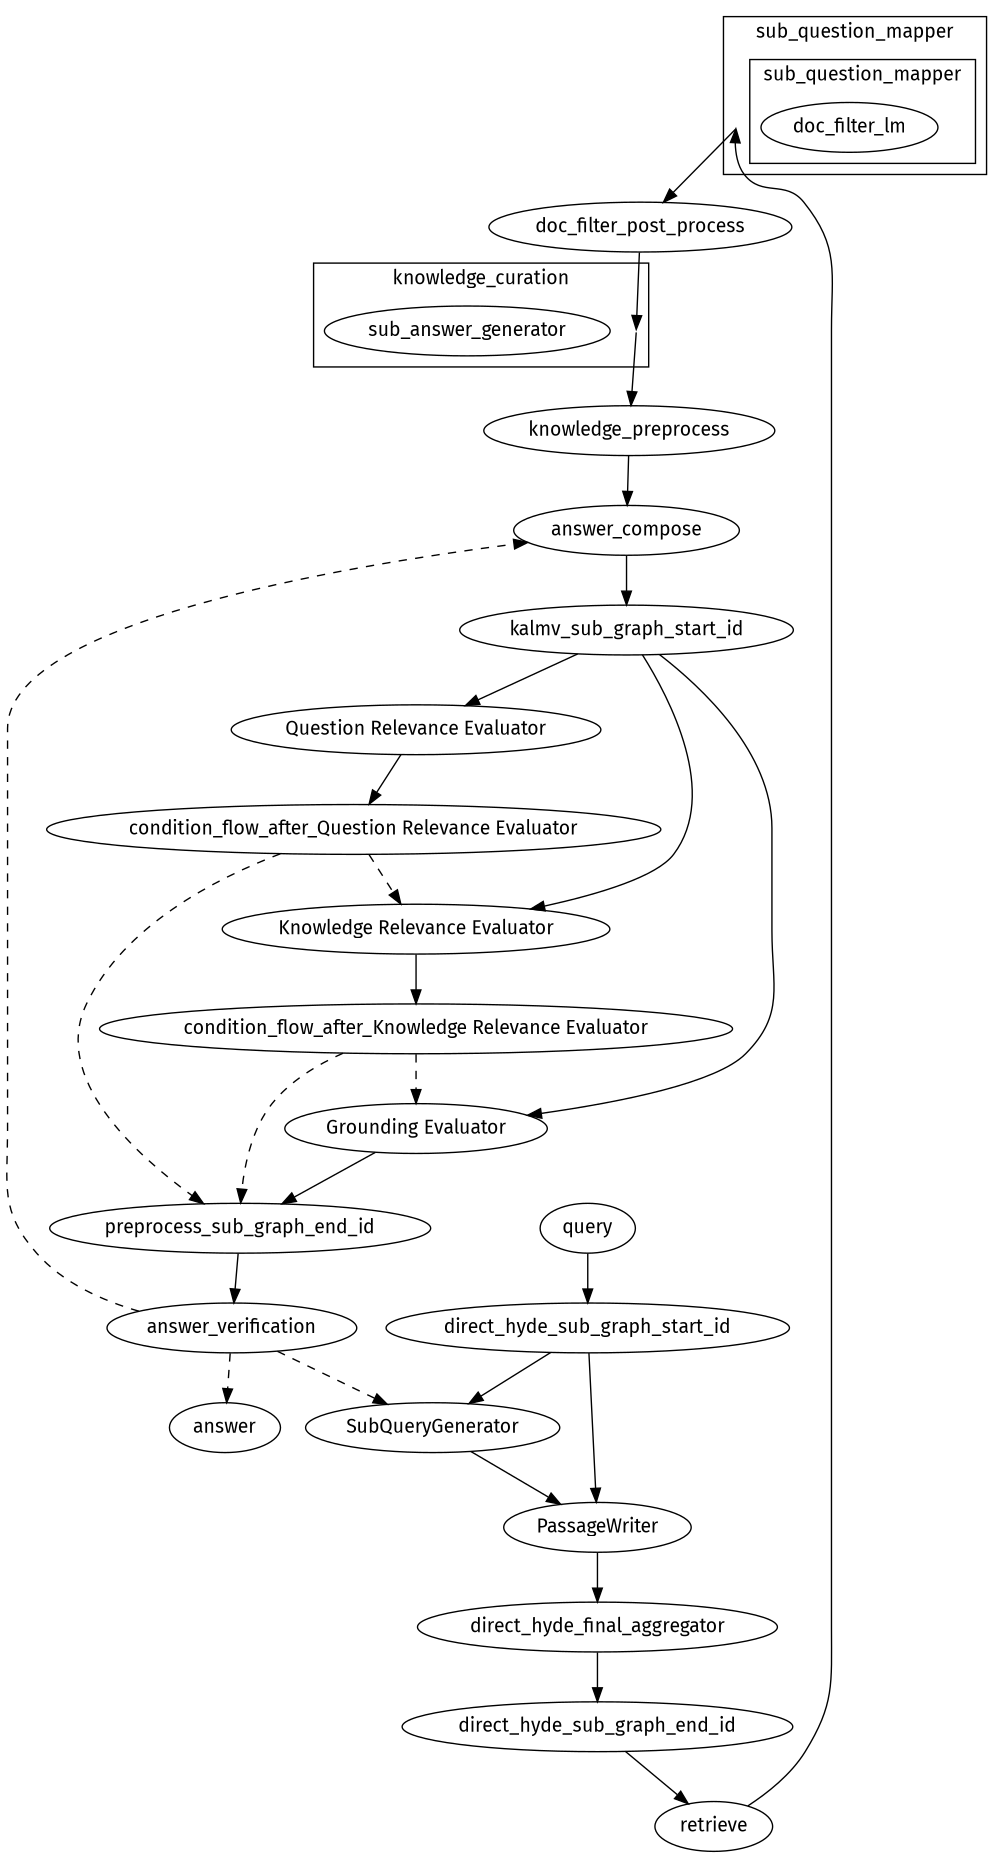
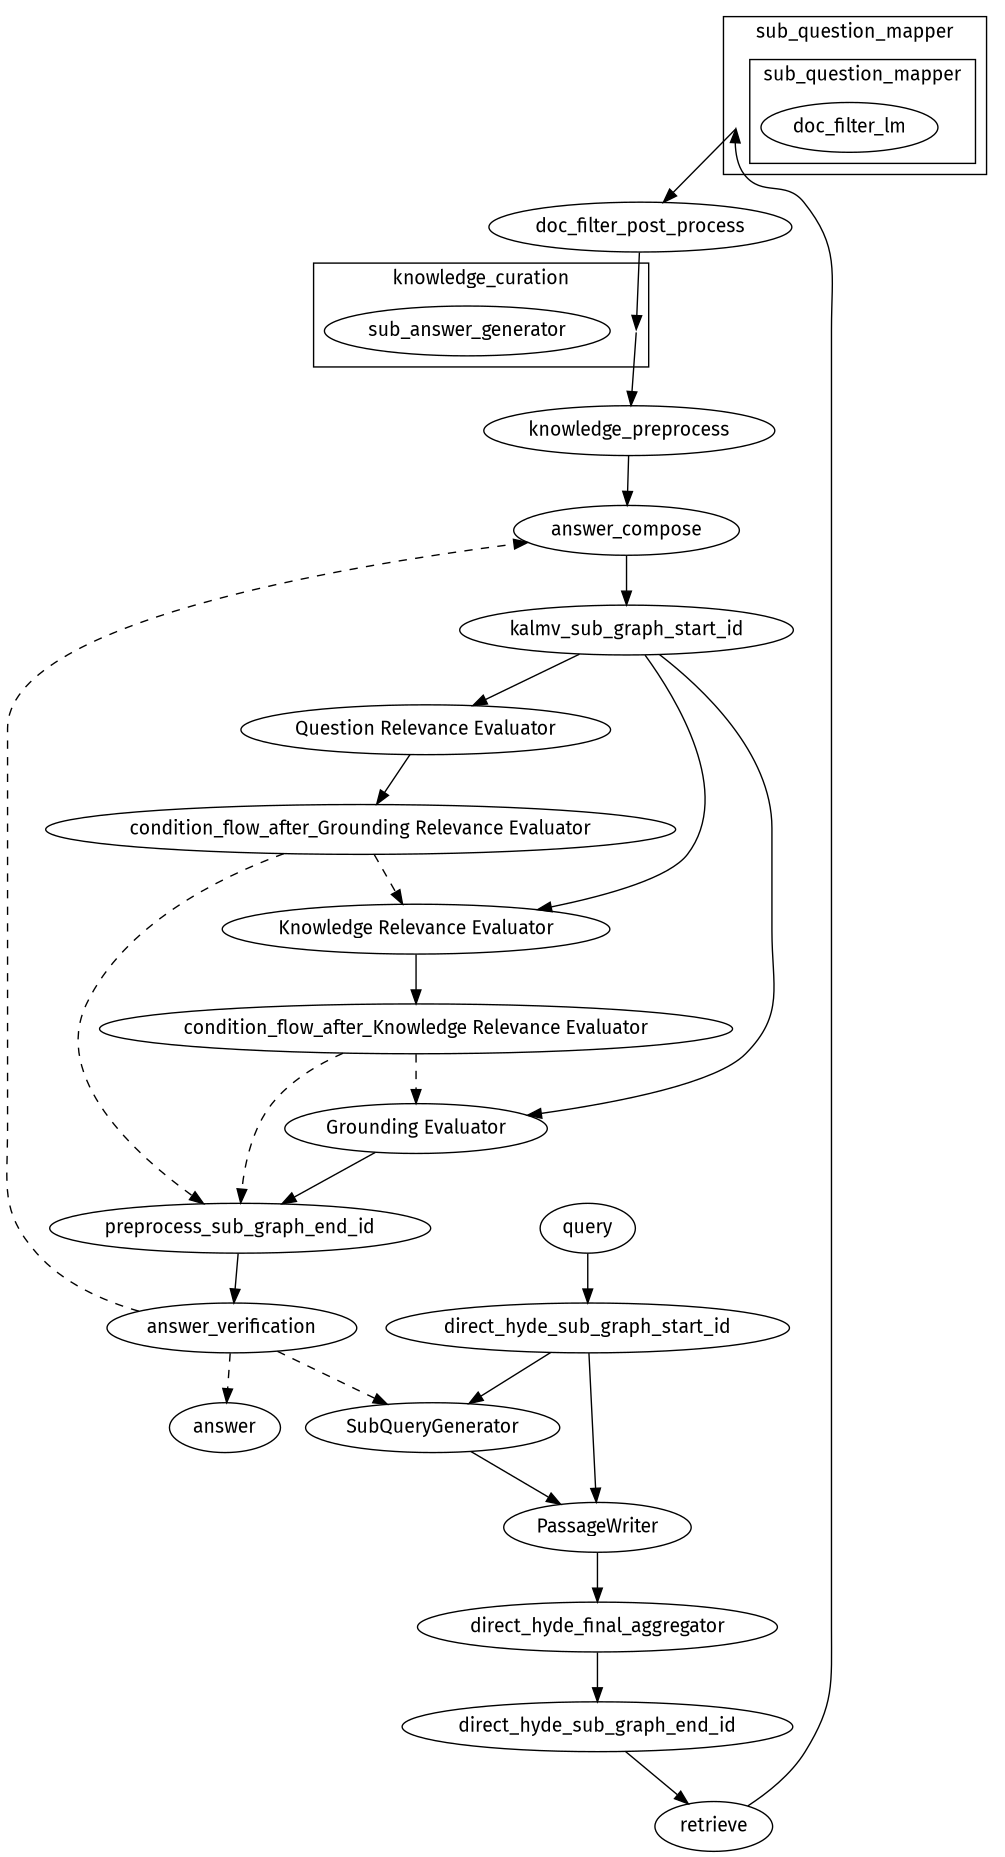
(354, 829) -> (361, 829)
